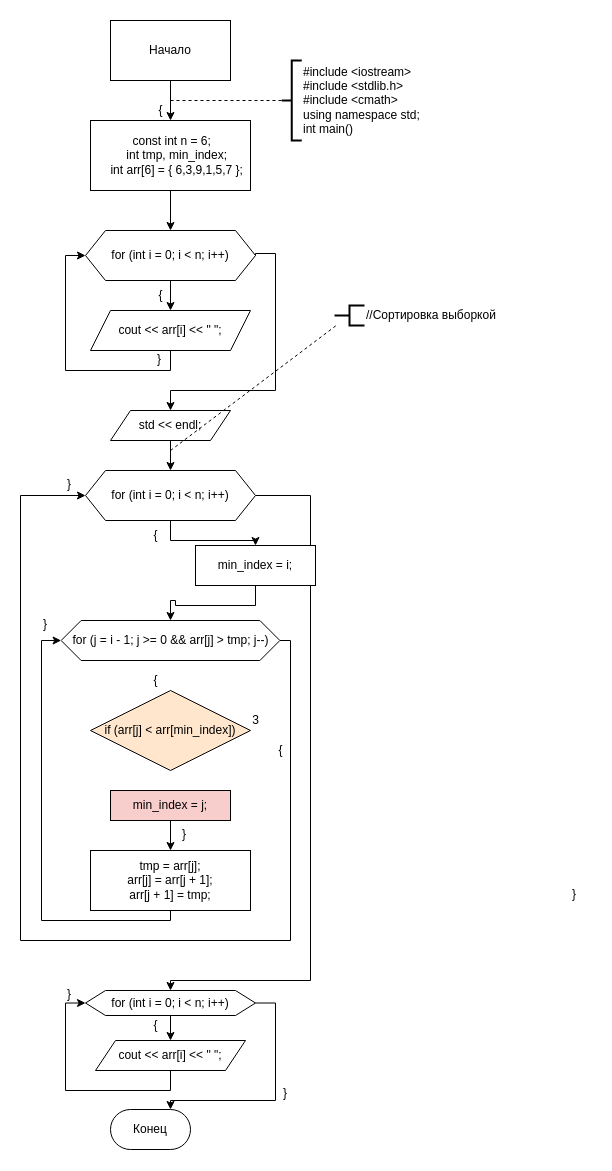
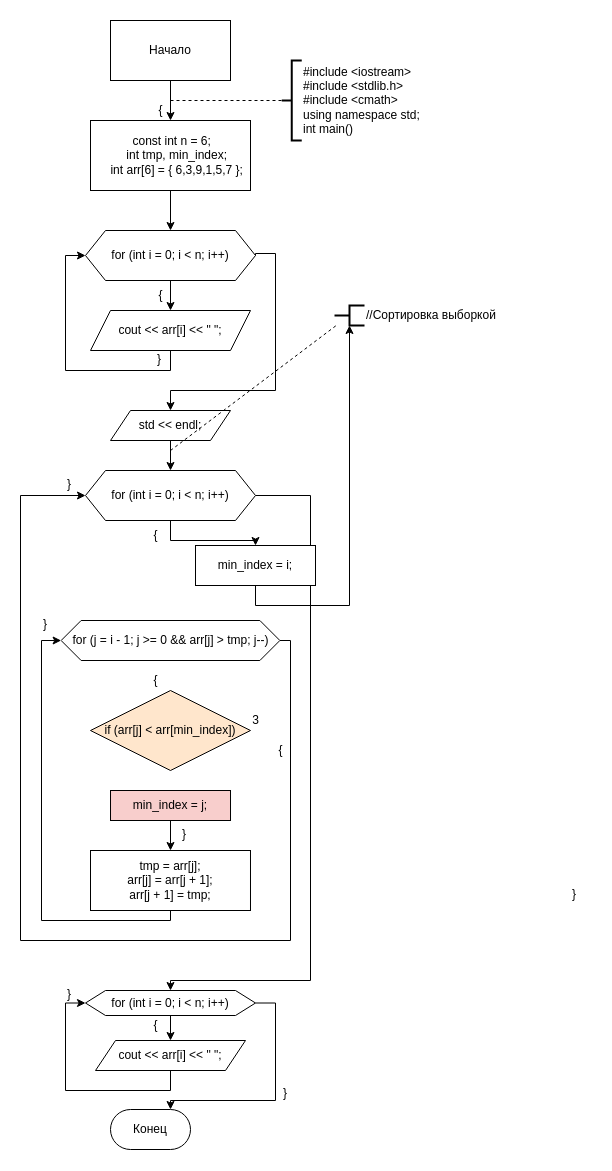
(206, 606) -> (350, 517)
